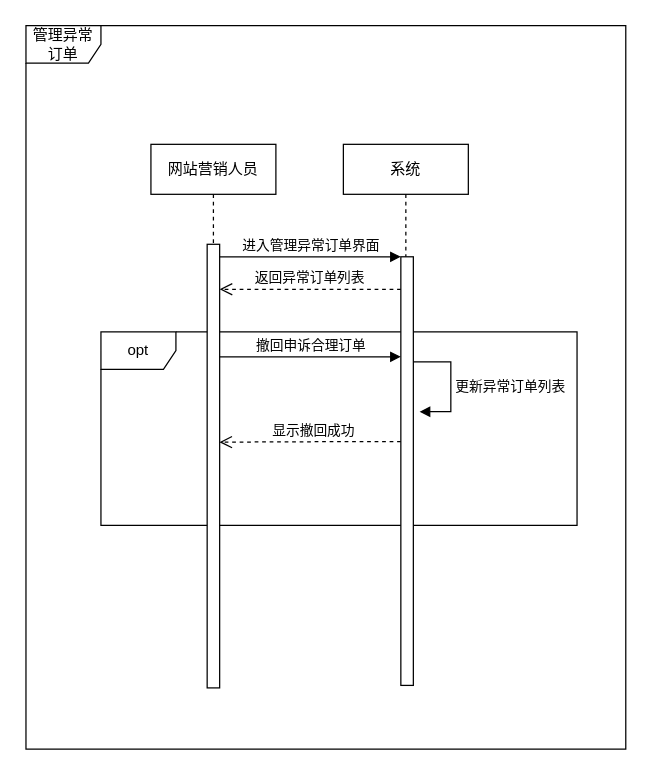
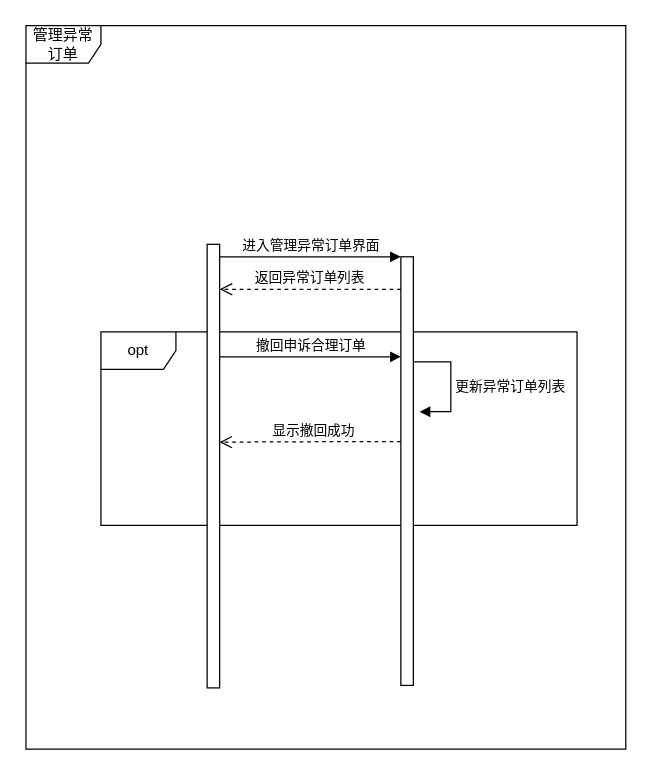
(213, 194) -> none
(406, 201) -> none
